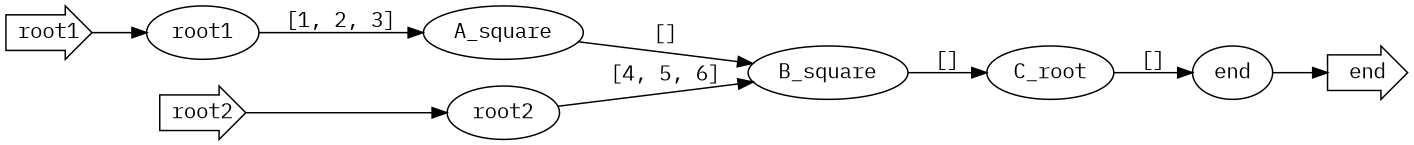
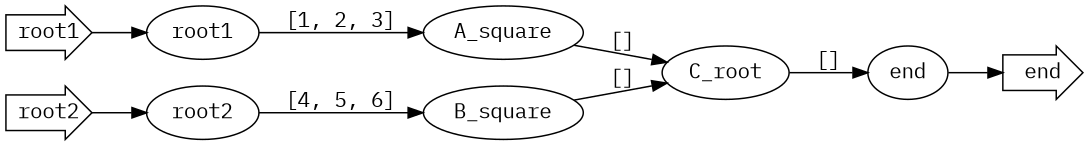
(658, 52) -> (613, 52)
